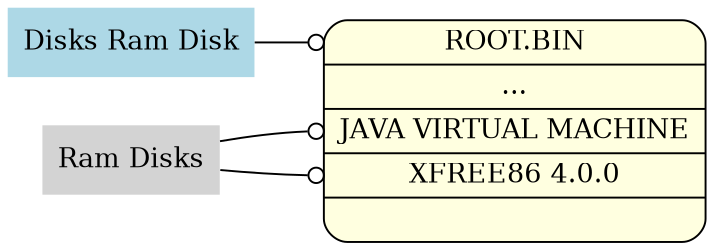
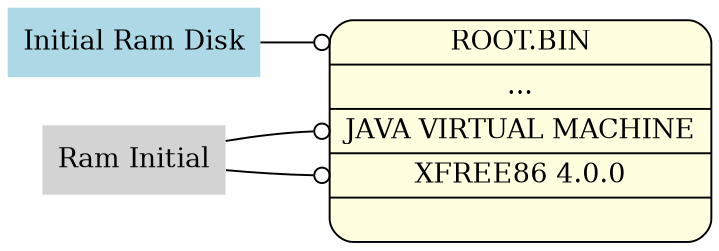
(131, 42) -> (134, 42)
(131, 160) -> (134, 160)
